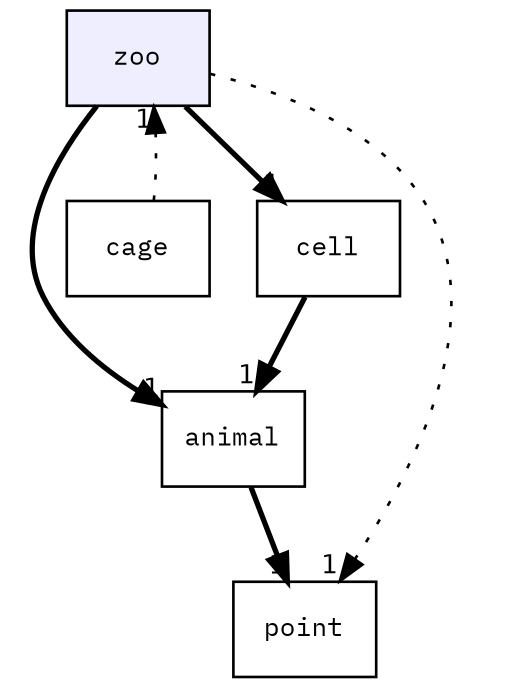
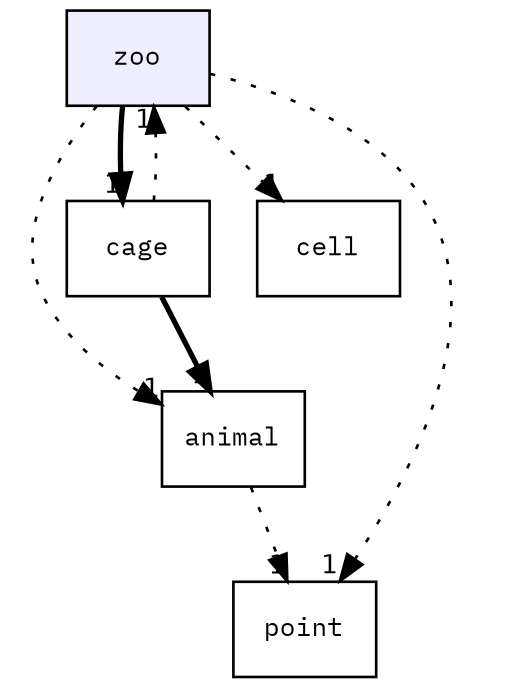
none -> (121, 140)
(224, 144) -> (224, 144)
(34, 261) -> (34, 261)
(287, 332) -> (180, 332)
(264, 522) -> (264, 522)
